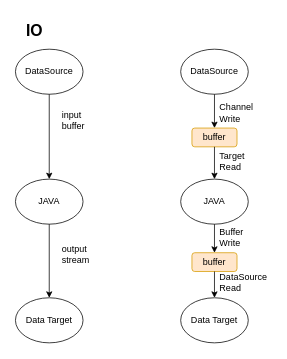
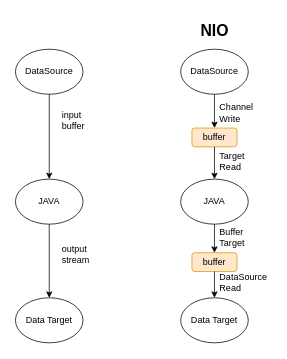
(34, 30) -> none
none -> (214, 30)
(234, 237) -> (234, 237)
